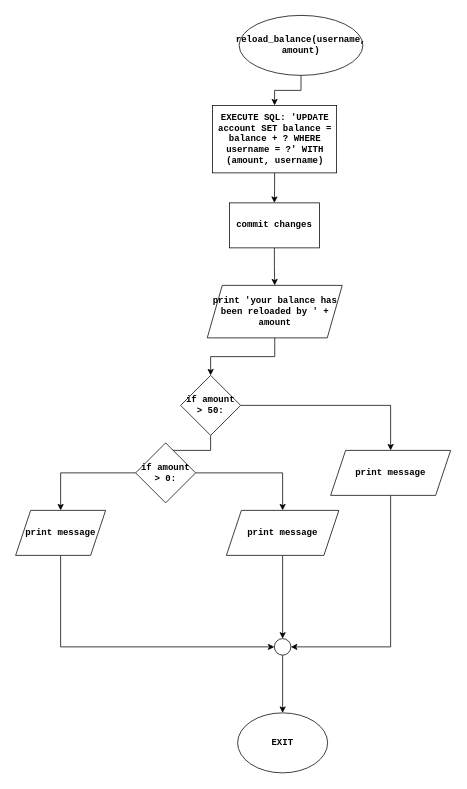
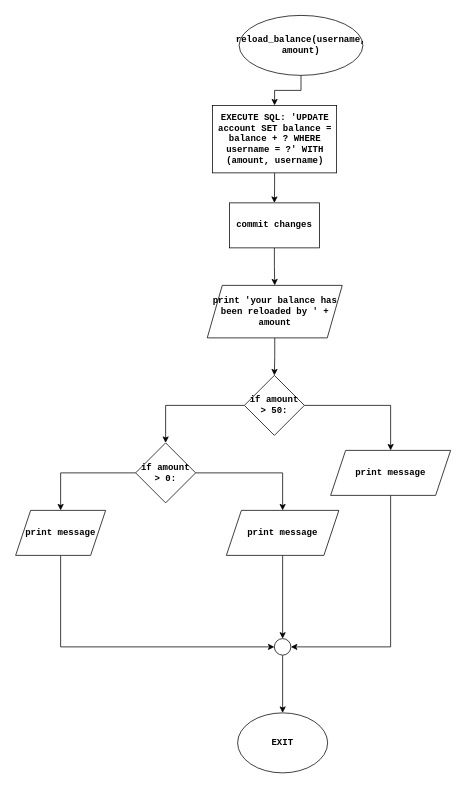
(210, 405) -> (274, 405)
